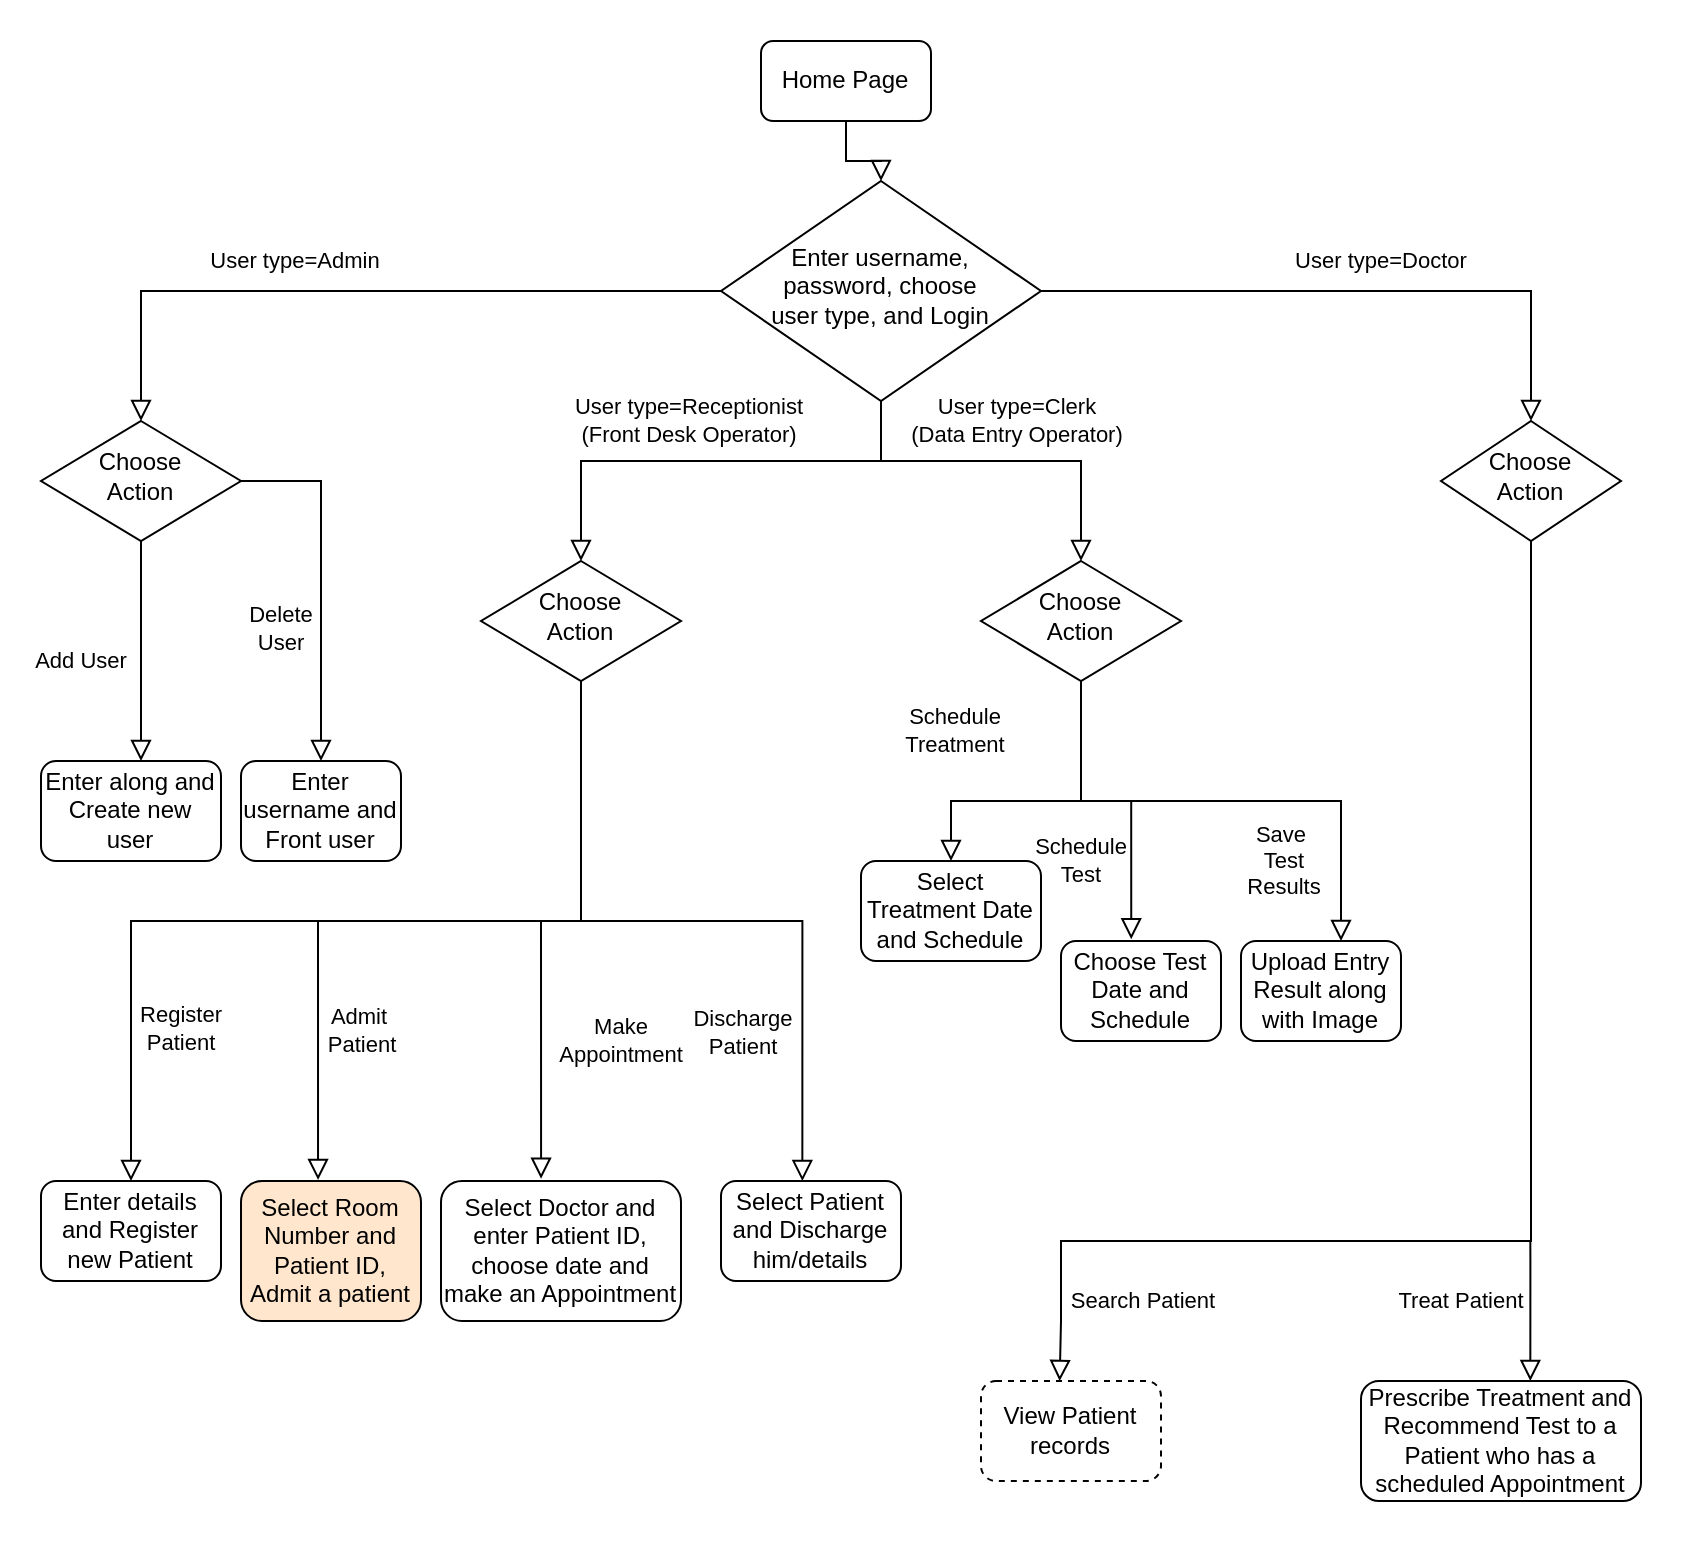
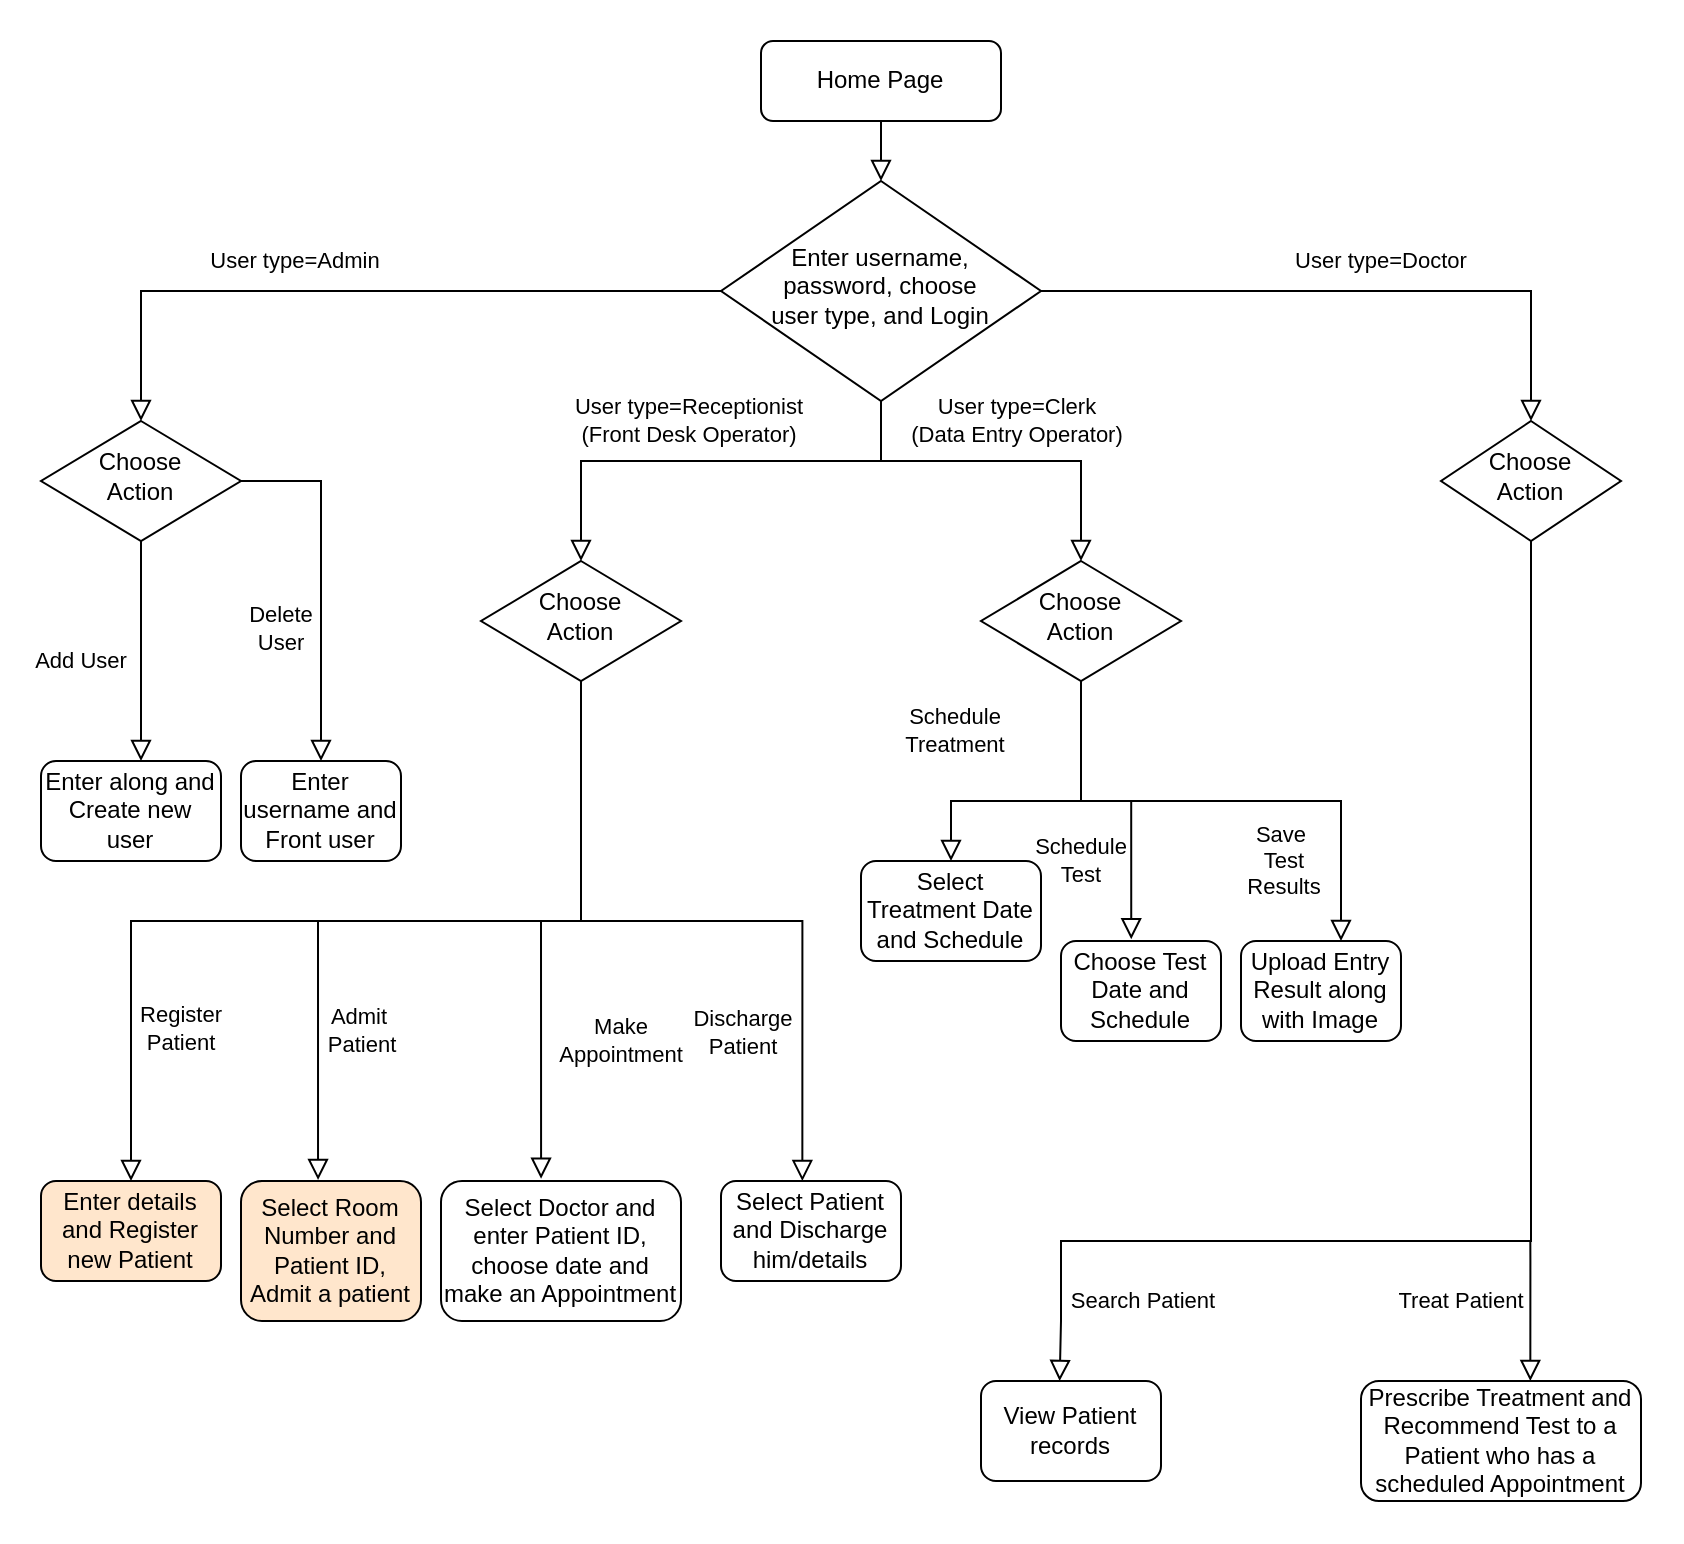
(846, 81) -> (881, 81)
(131, 1231) -> (131, 1231)
(1071, 1431) -> (1071, 1431)
